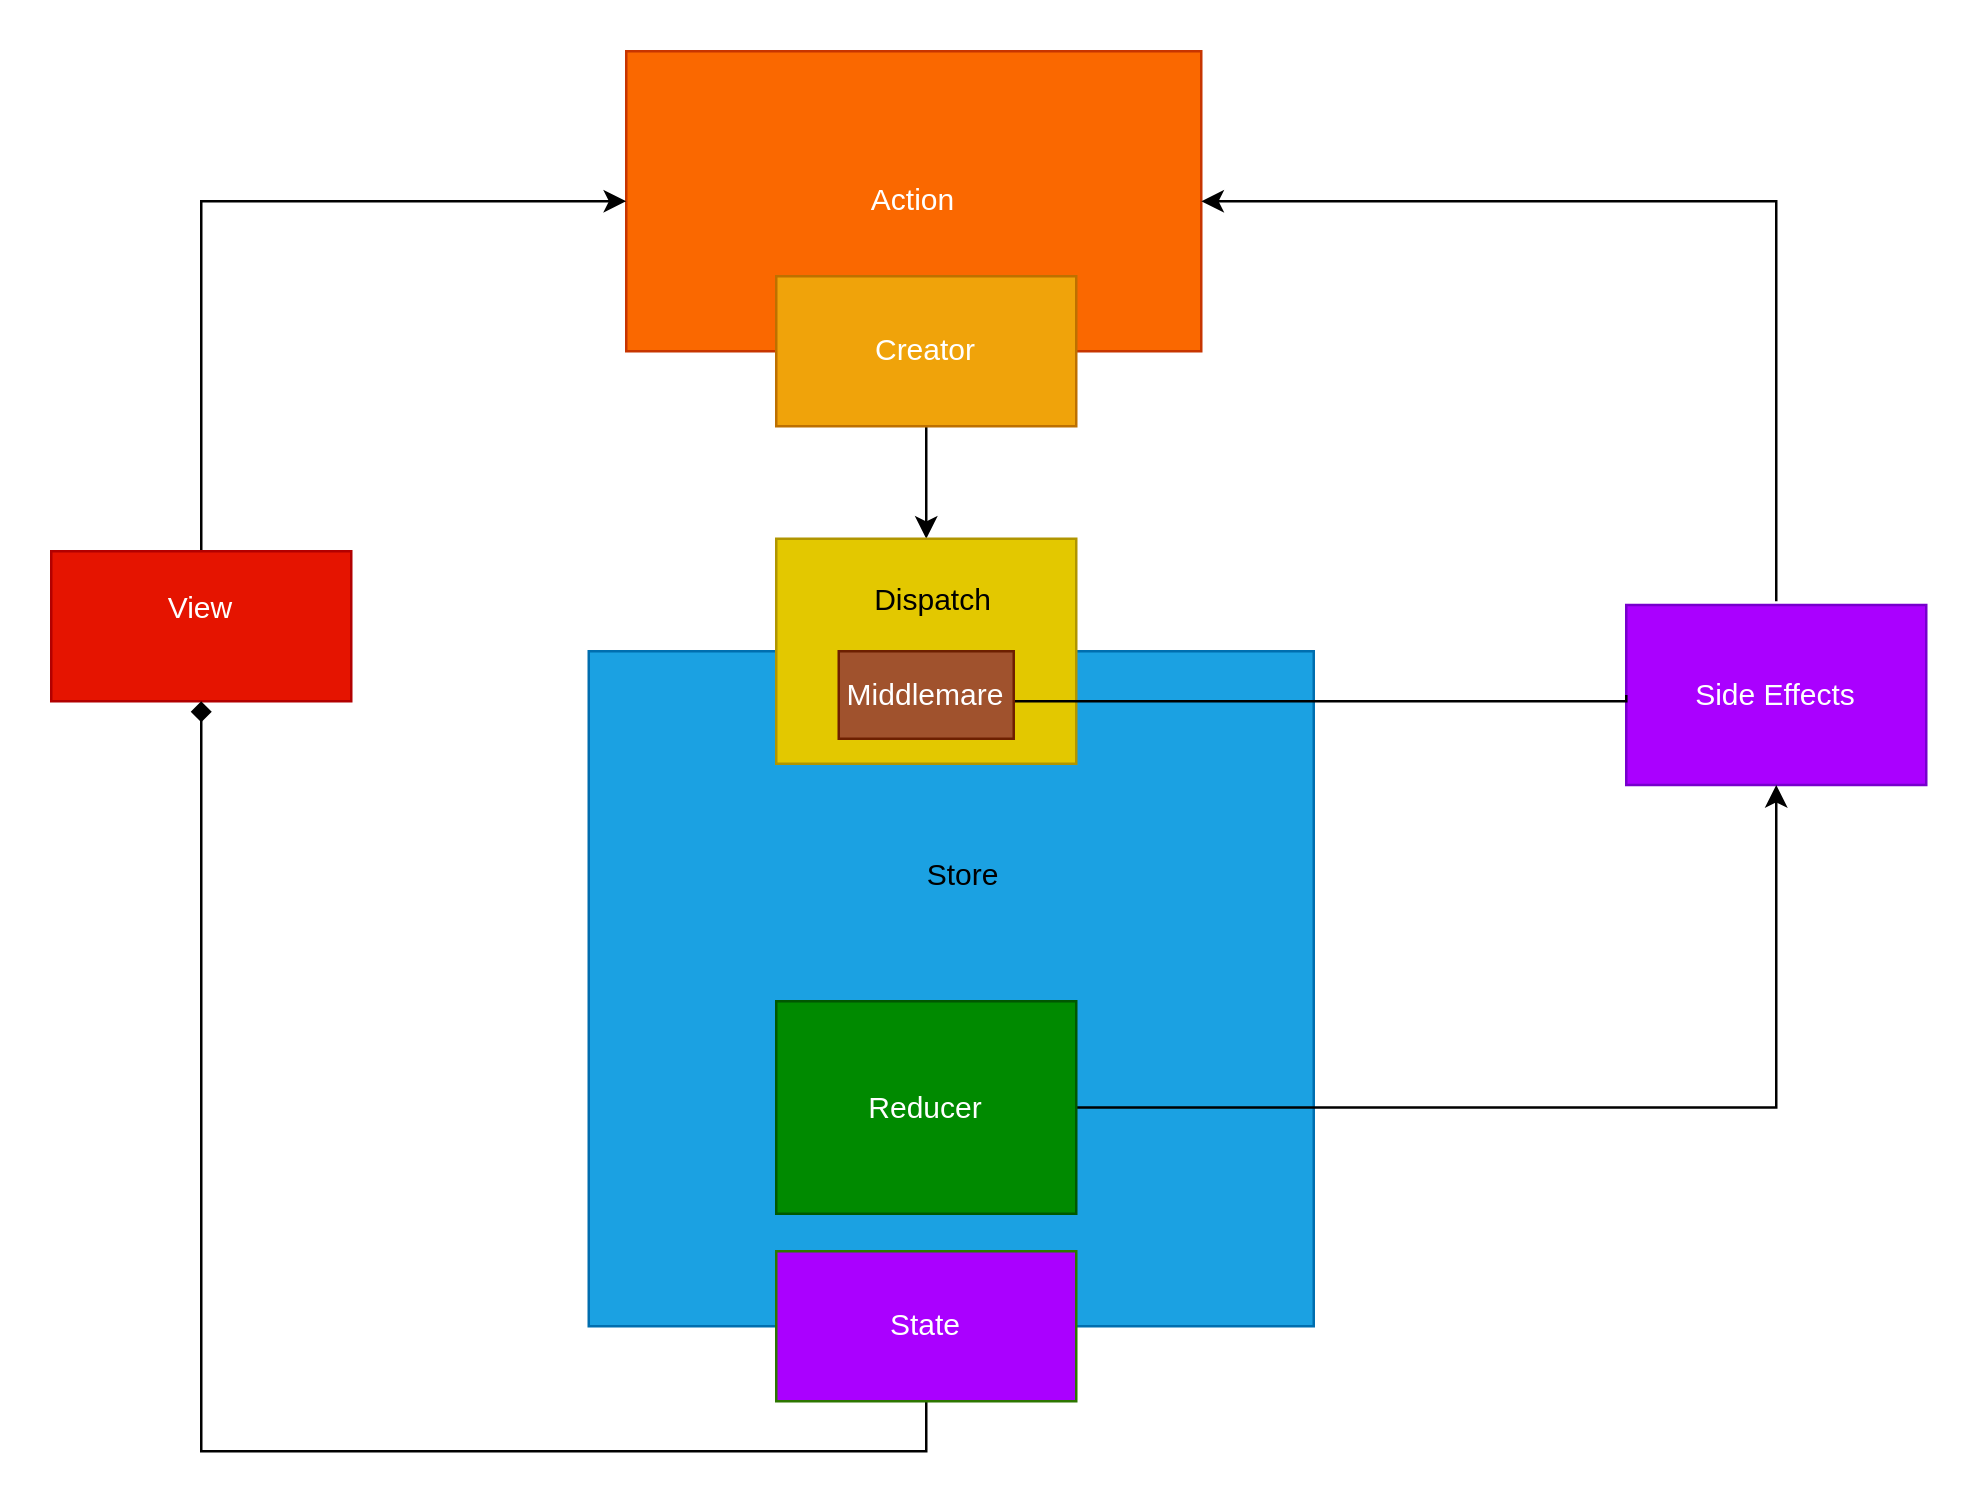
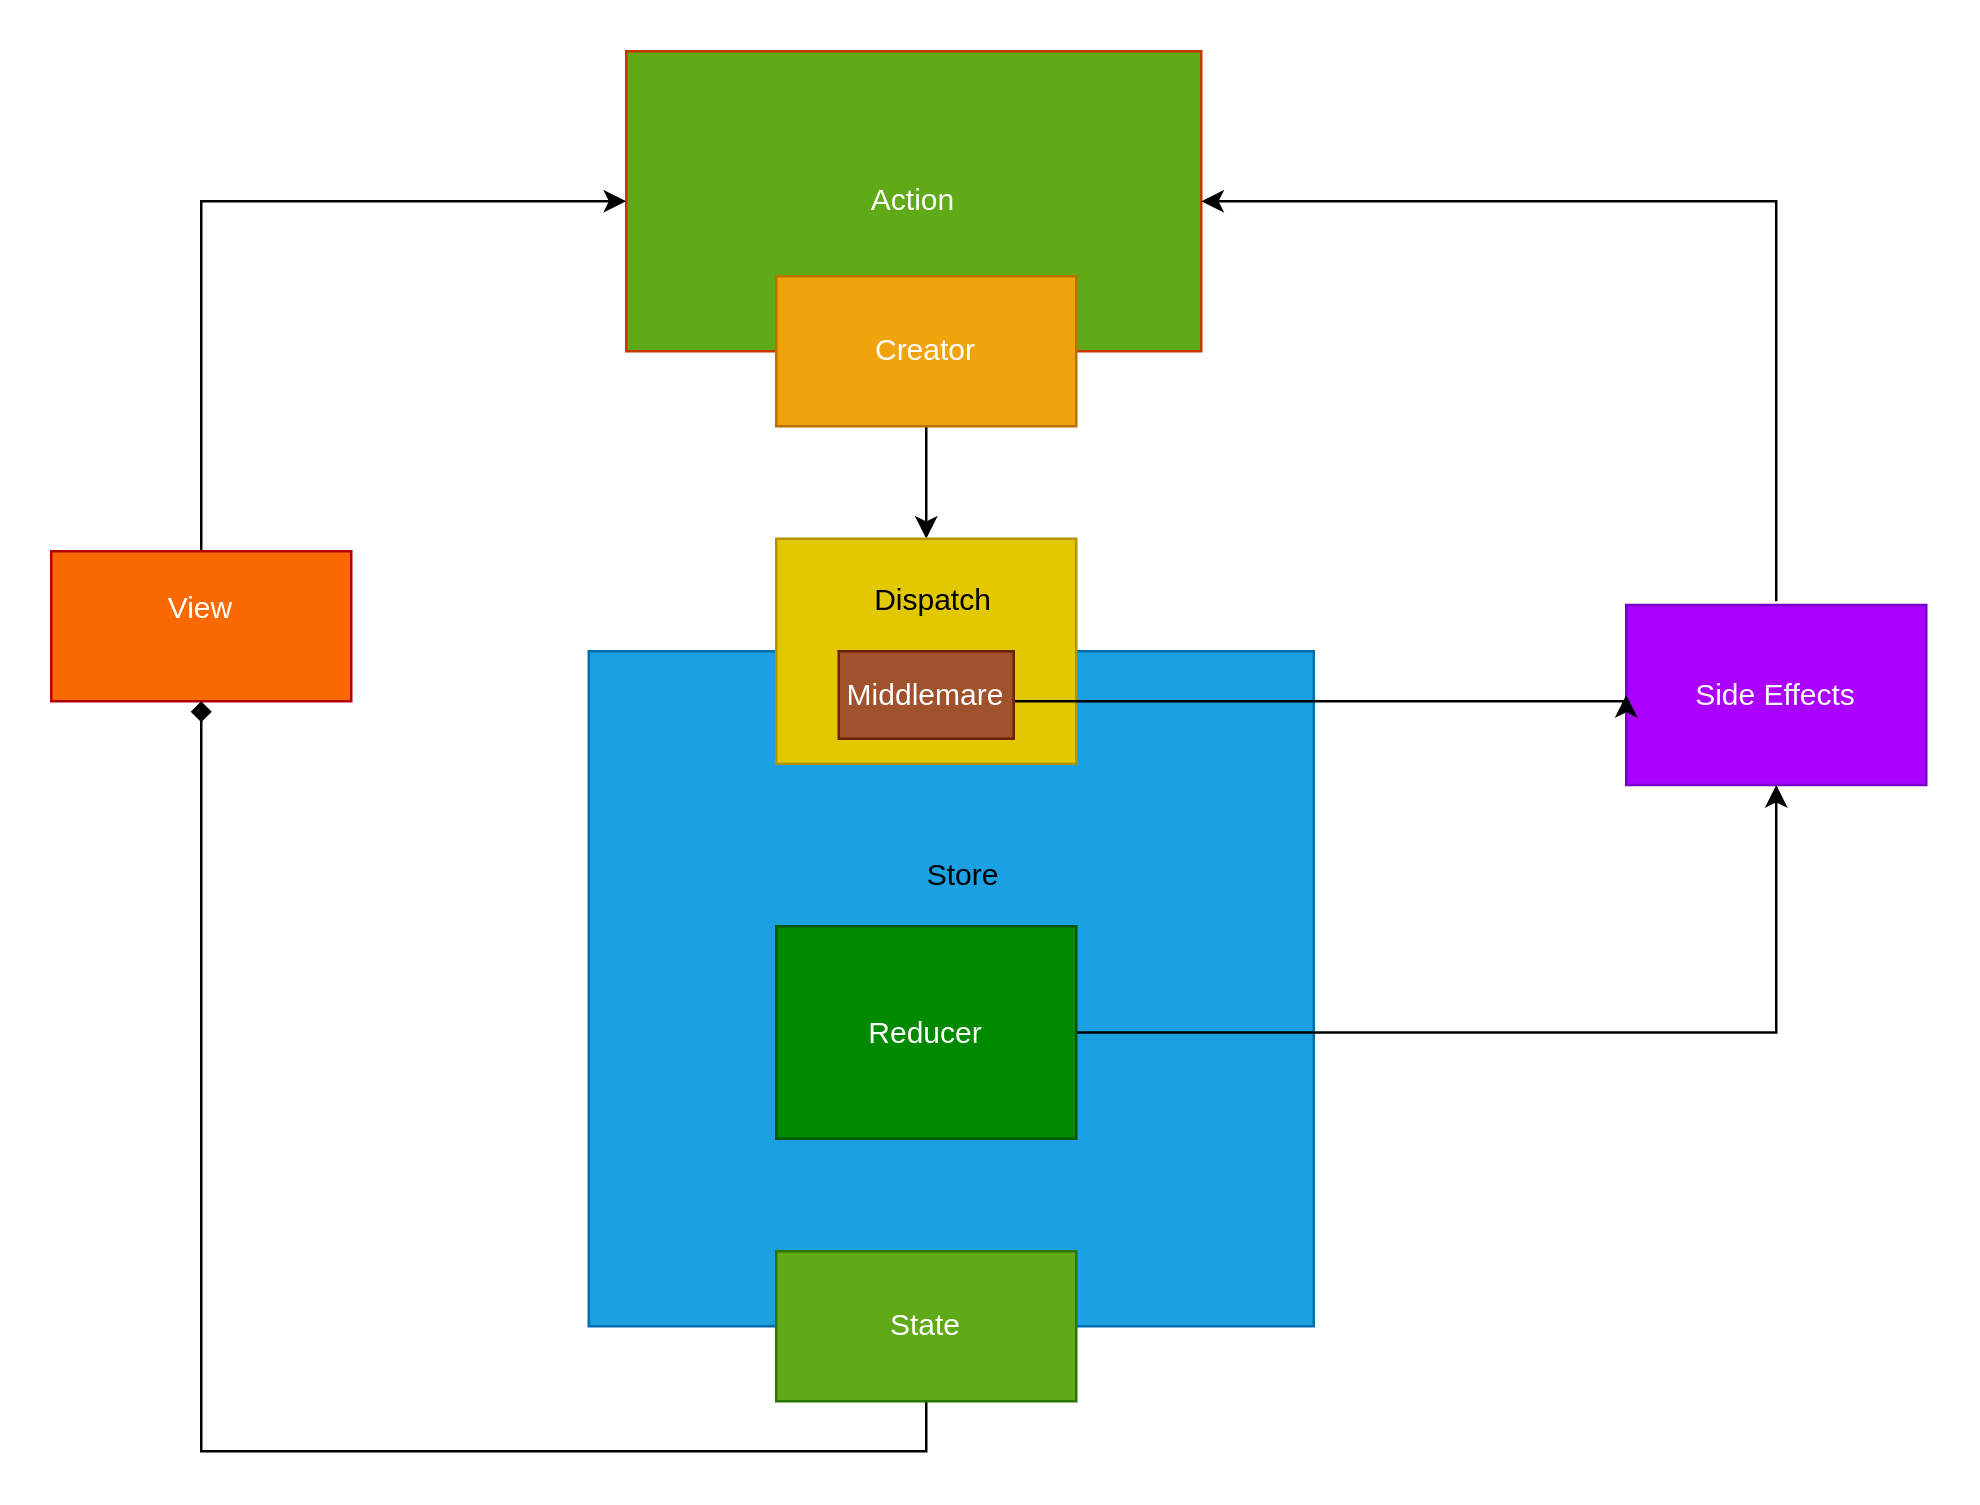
(914, 201) -> (914, 201)
(201, 626) -> (201, 626)
(1626, 701) -> (1626, 702)
(926, 1108) -> (926, 1033)
(926, 1326) -> (926, 1326)
